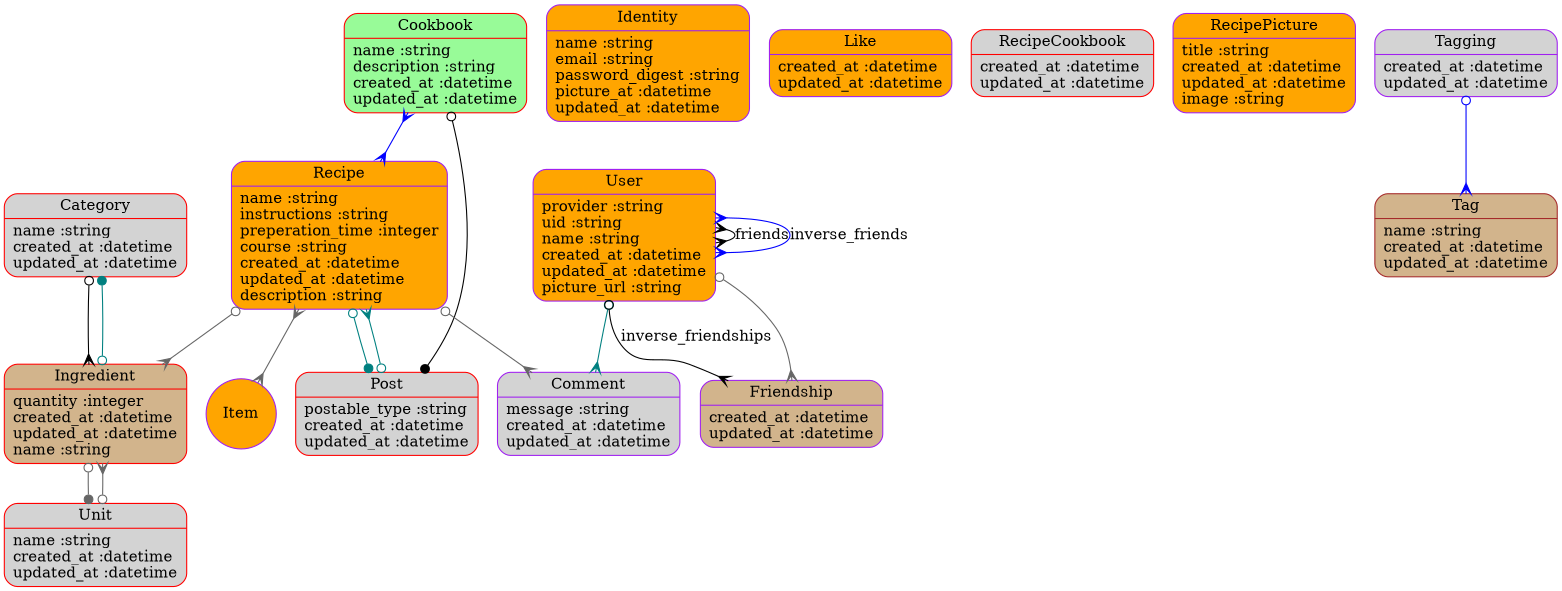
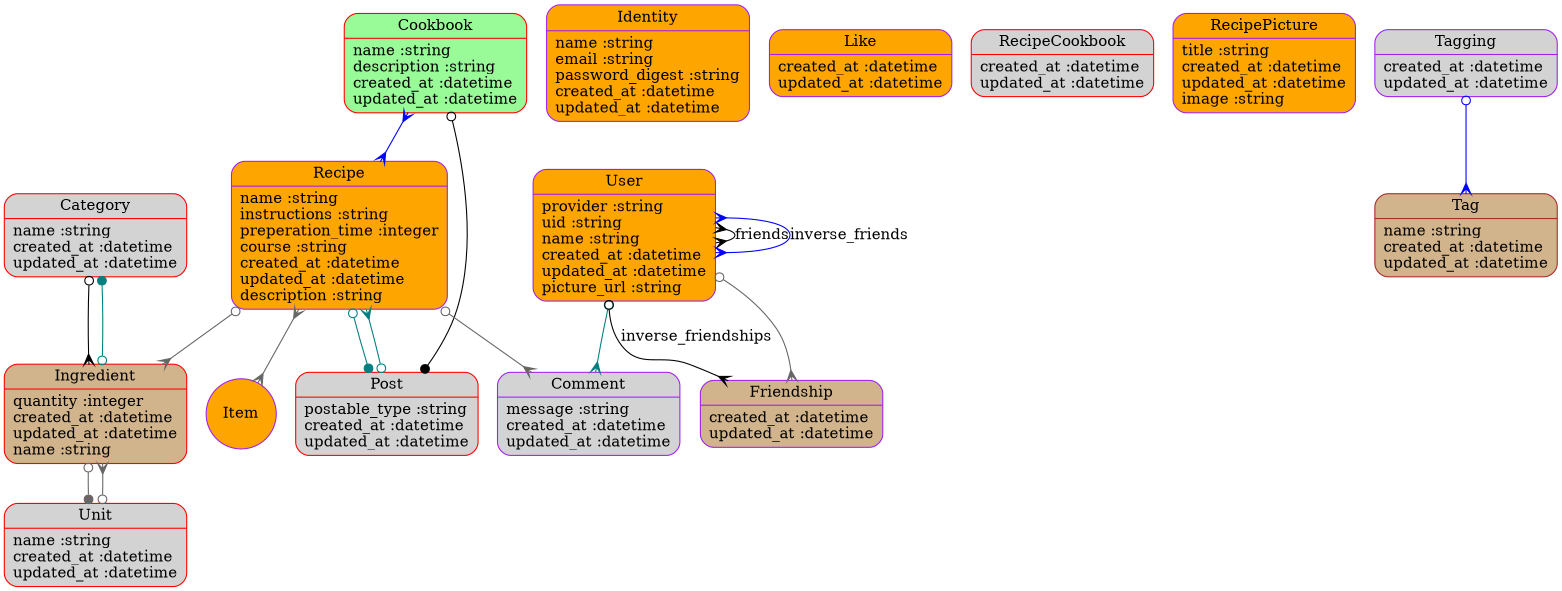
(633, 92) -> (635, 92)
